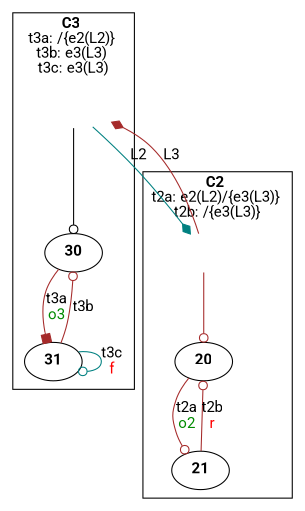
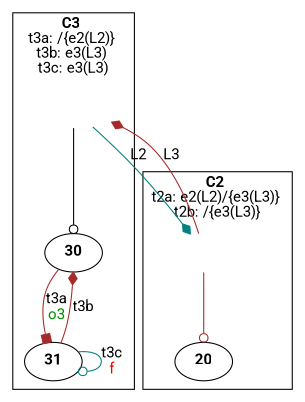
(69, 312) -> (69, 315)
(201, 470) -> none
